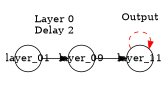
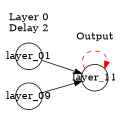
(51, 58) -> (61, 67)
